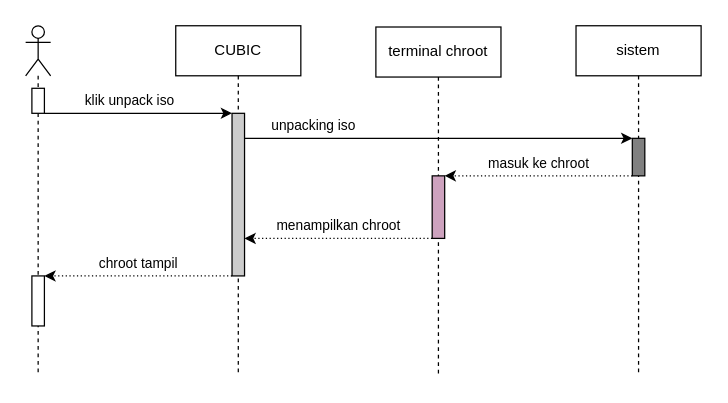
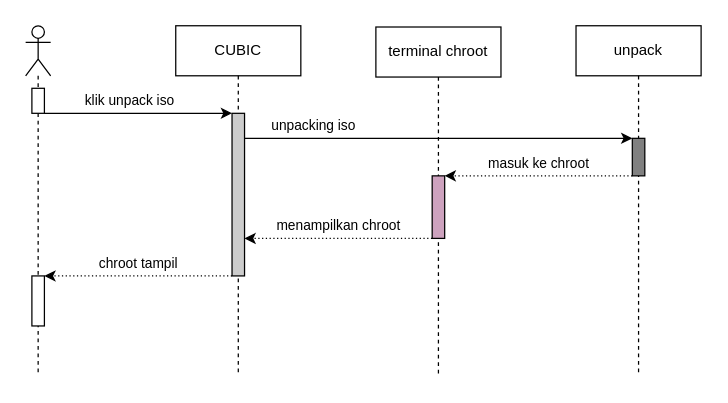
(638, 51) -> (638, 51)
